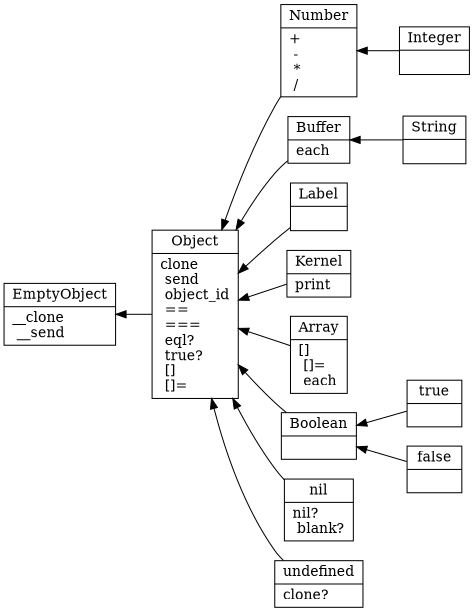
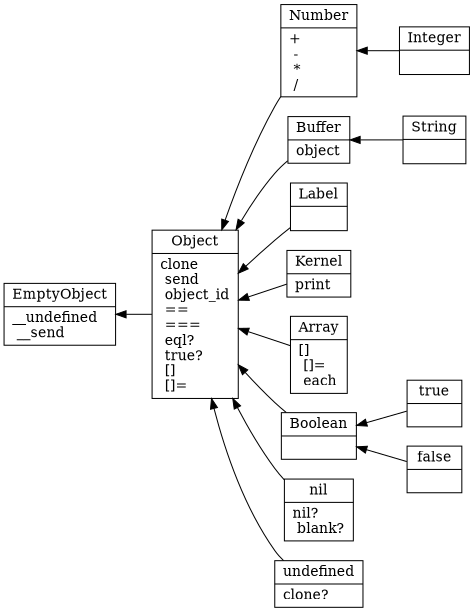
(313, 151) -> (318, 151)
(39, 318) -> (55, 318)
